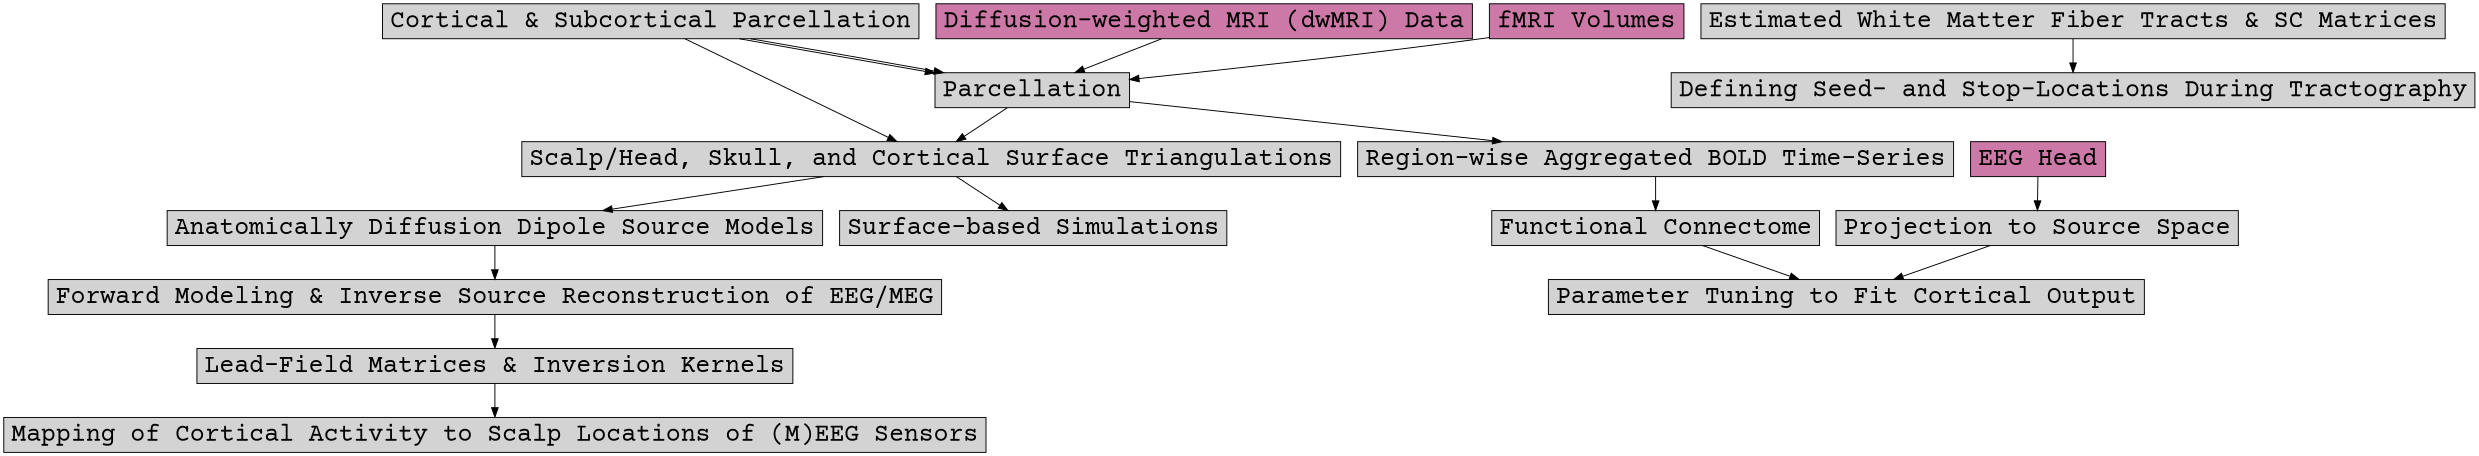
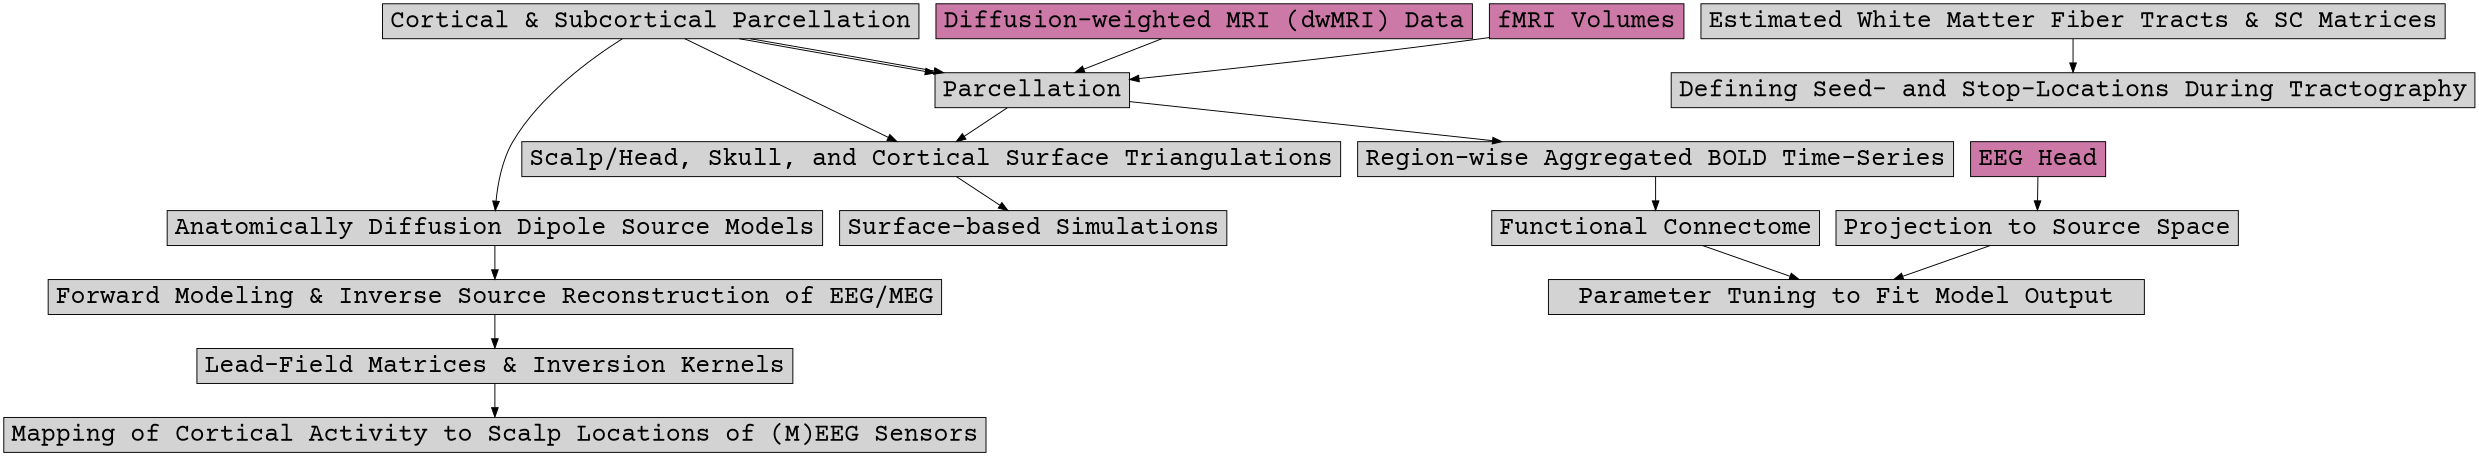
(718, 193) -> (540, 106)
(1846, 297) -> (1846, 297)
